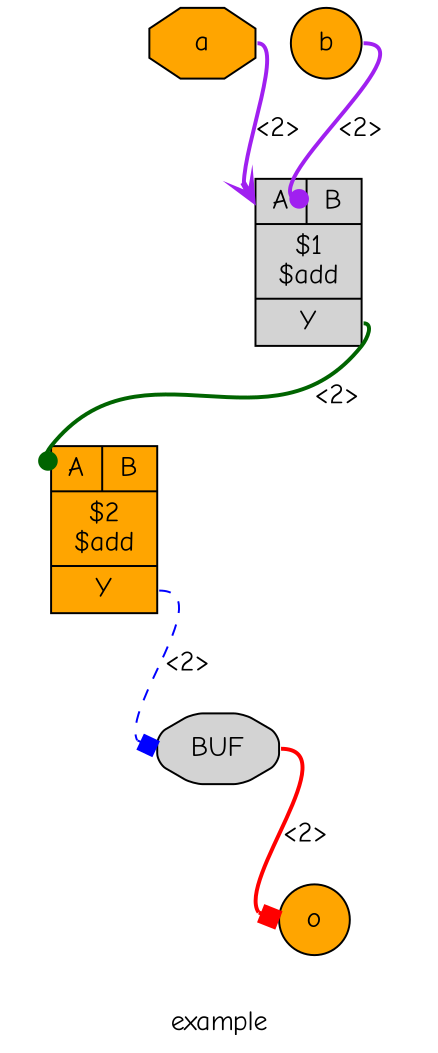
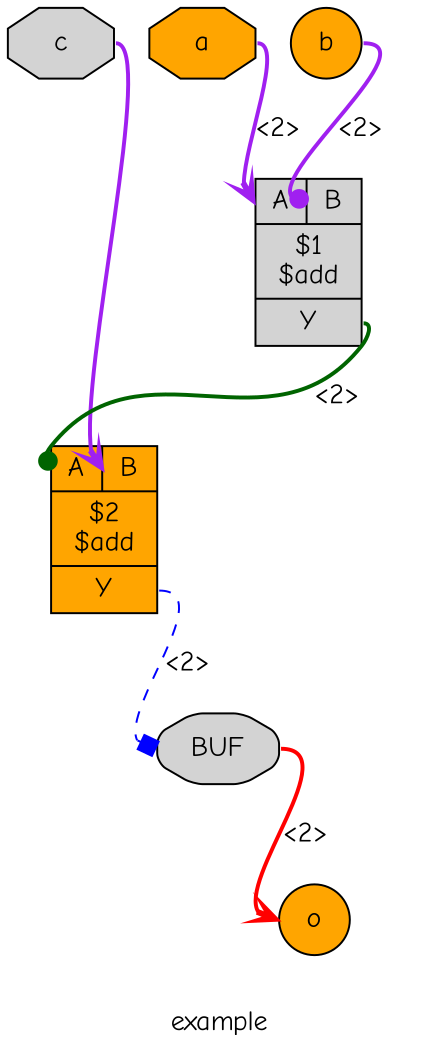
none -> (61, 43)
(283, 825) -> (283, 825)
